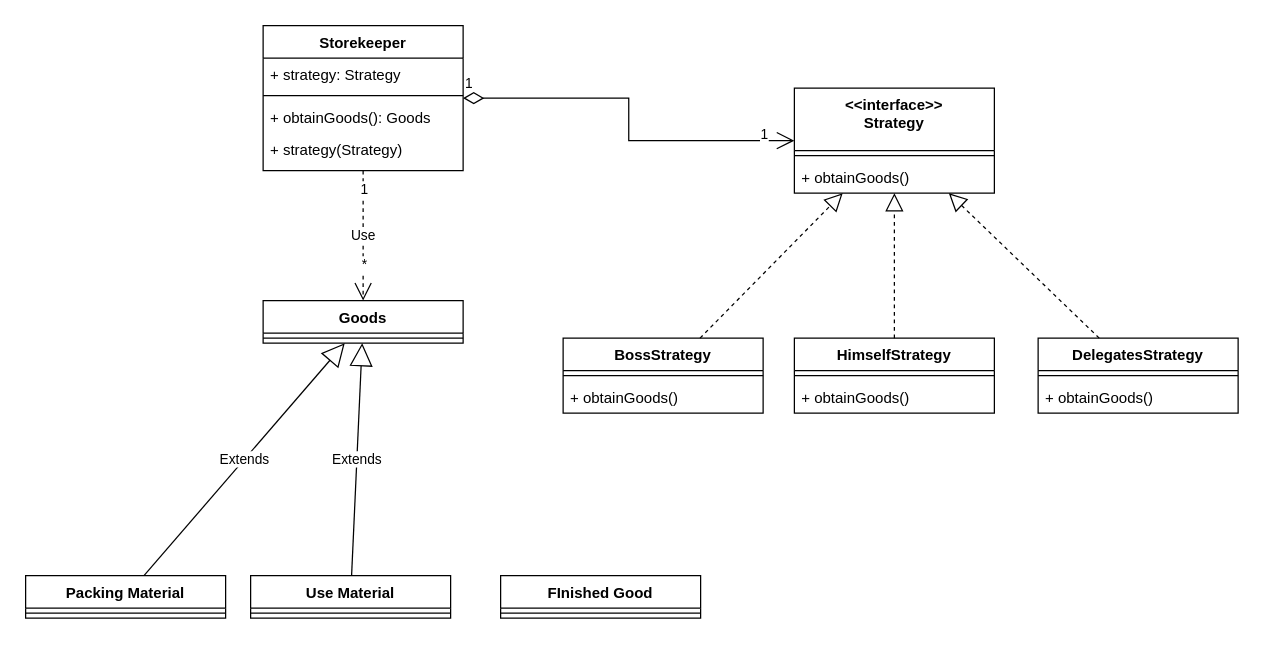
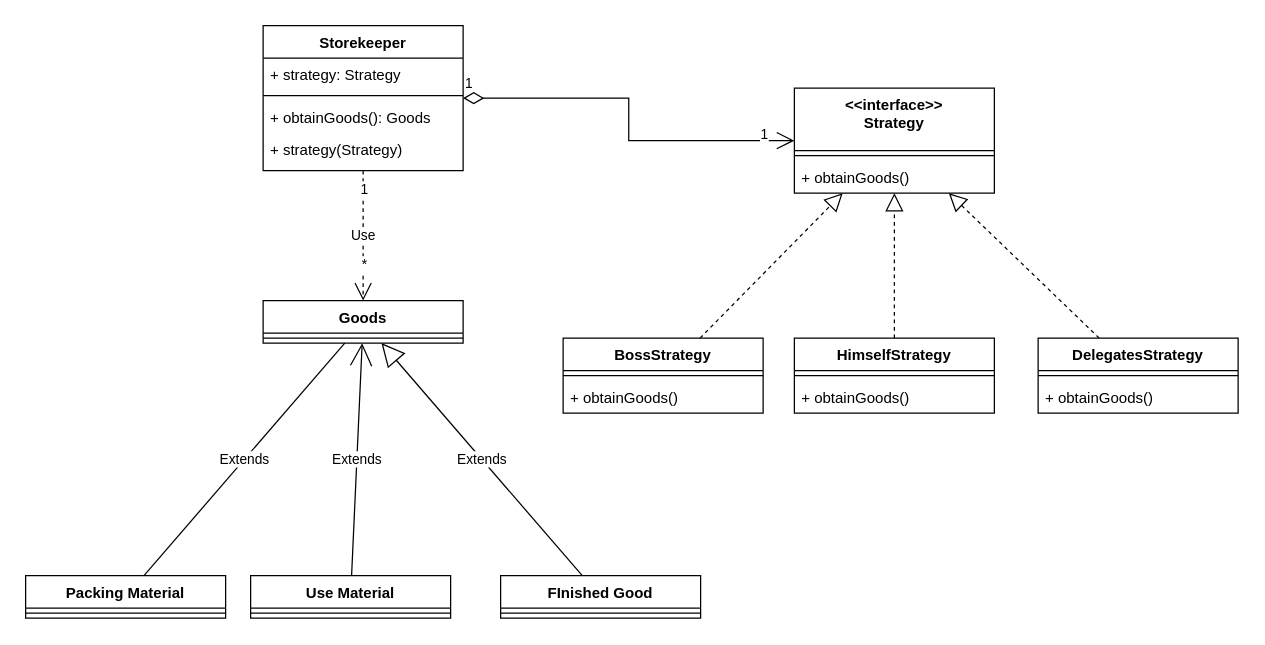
(329, 362) -> (335, 354)
(361, 367) -> (362, 357)
none -> (489, 468)
